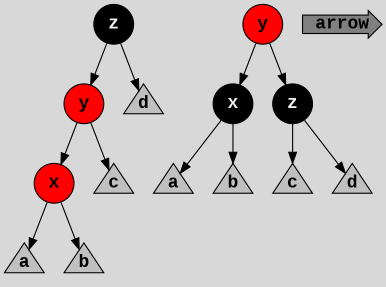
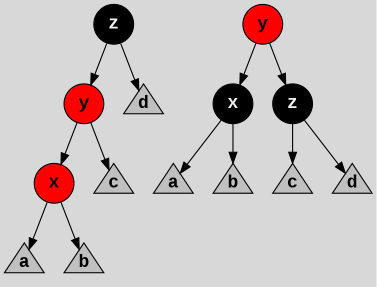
(342, 24) -> none
